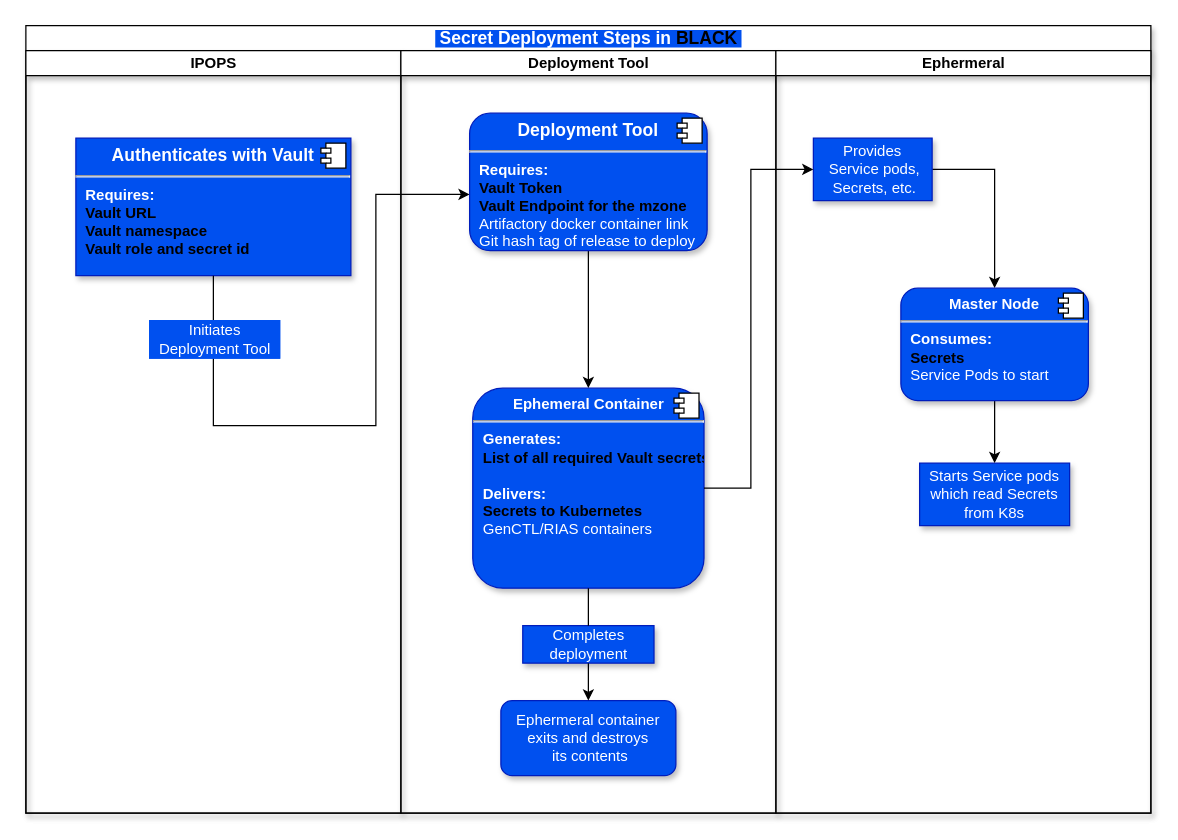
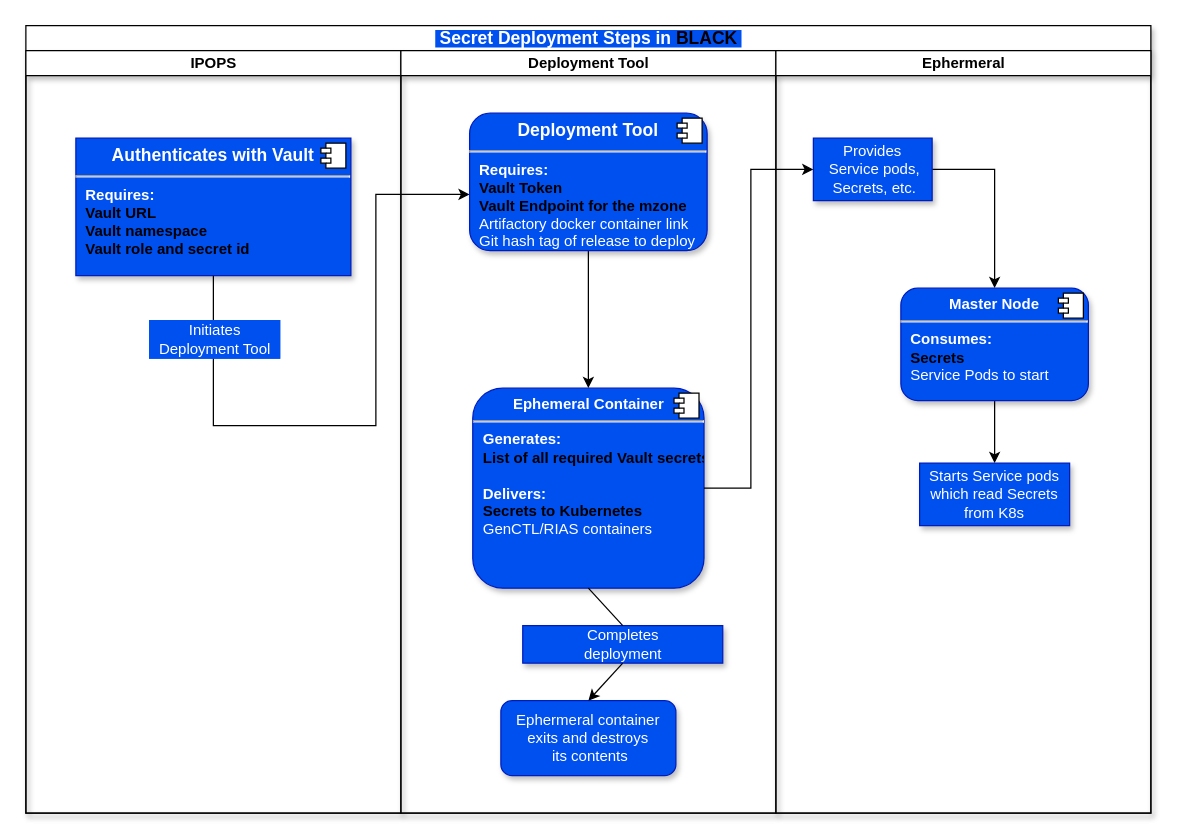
(588, 644) -> (623, 644)
